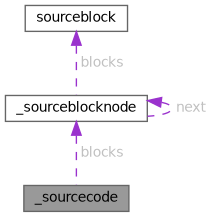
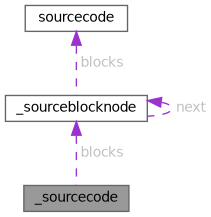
(76, 18) -> (76, 18)
